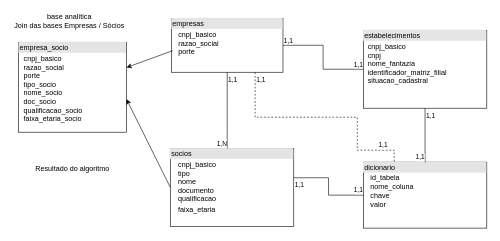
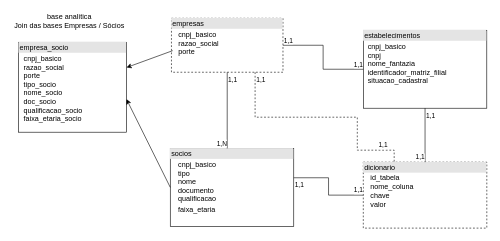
(227, 45) -> (227, 45)
(72, 170) -> none
(425, 195) -> (425, 195)
